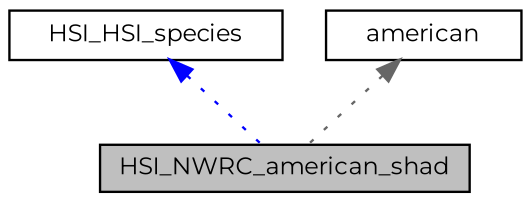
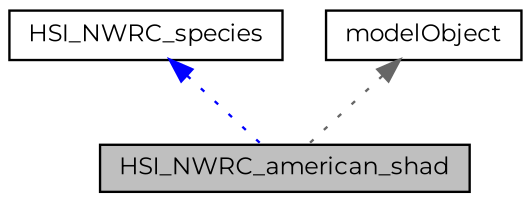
(146, 35) -> (146, 35)
(424, 35) -> (424, 35)
